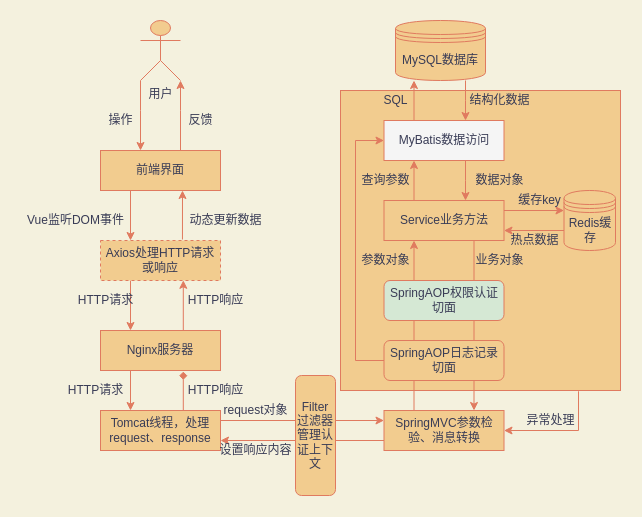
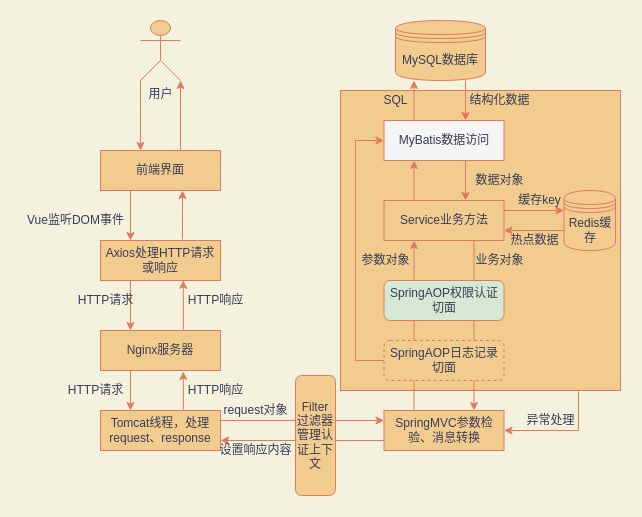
(121, 121) -> none
(201, 121) -> none
(386, 181) -> none
(226, 221) -> none
(161, 261) -> (161, 261)
(444, 361) -> (444, 361)
(183, 380) -> (183, 379)
